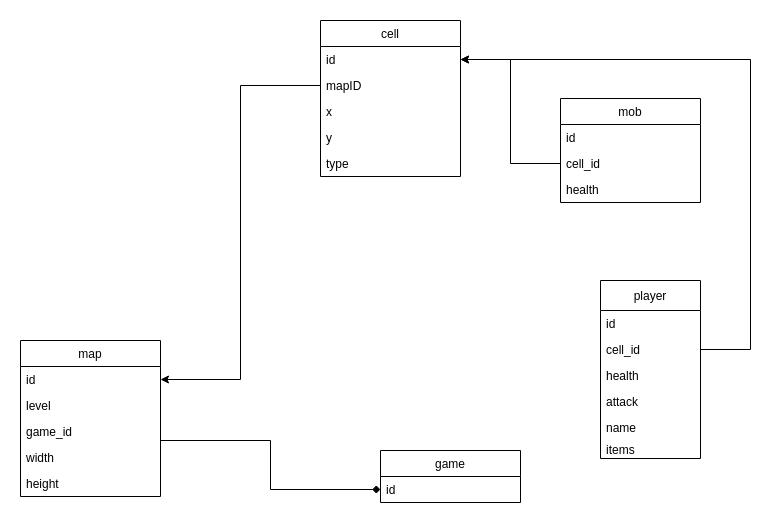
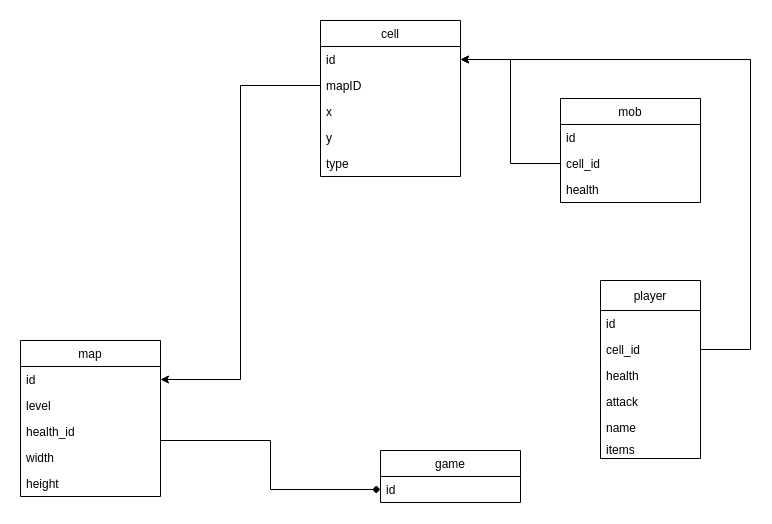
(48, 432) -> (53, 432)
